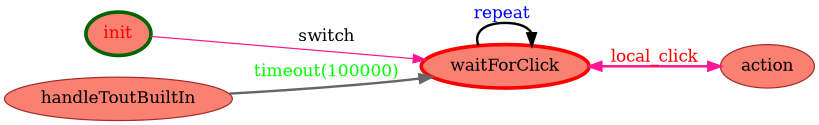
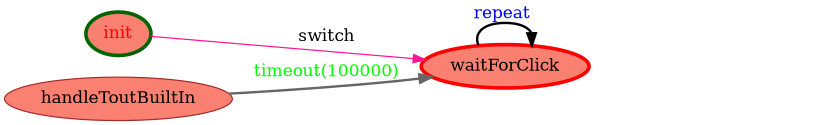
(767, 66) -> none
